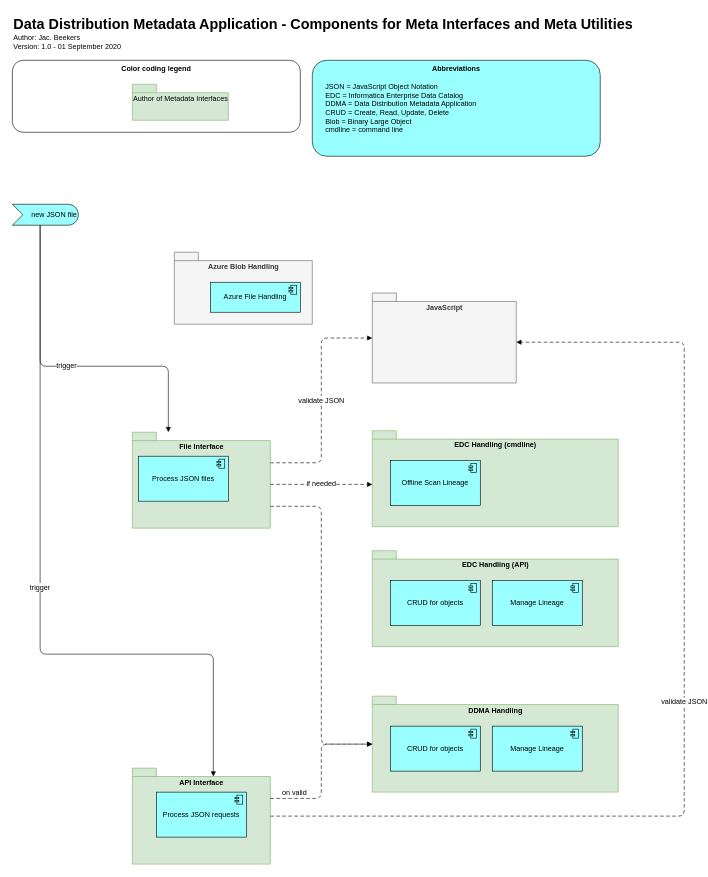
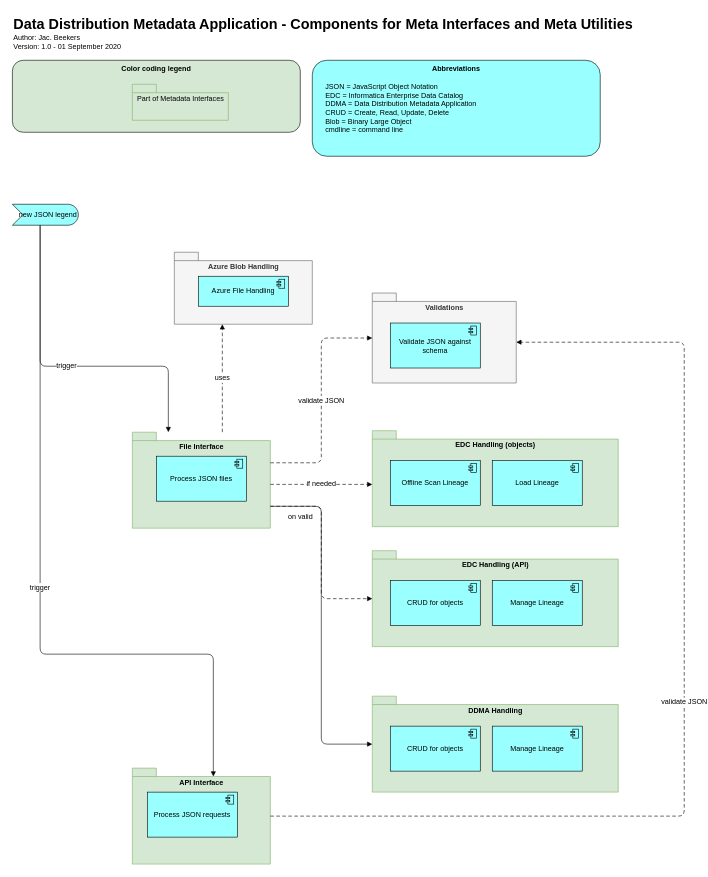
(156, 69) -> (156, 69)
(181, 99) -> (181, 99)
(55, 215) -> (50, 215)
(255, 297) -> (243, 291)
(445, 308) -> (445, 308)
none -> (435, 346)
none -> (222, 377)
(496, 446) -> (496, 446)
(183, 479) -> (201, 479)
none -> (537, 483)
none -> (344, 599)
(321, 670) -> (321, 670)
(320, 796) -> none
(201, 815) -> (192, 815)
